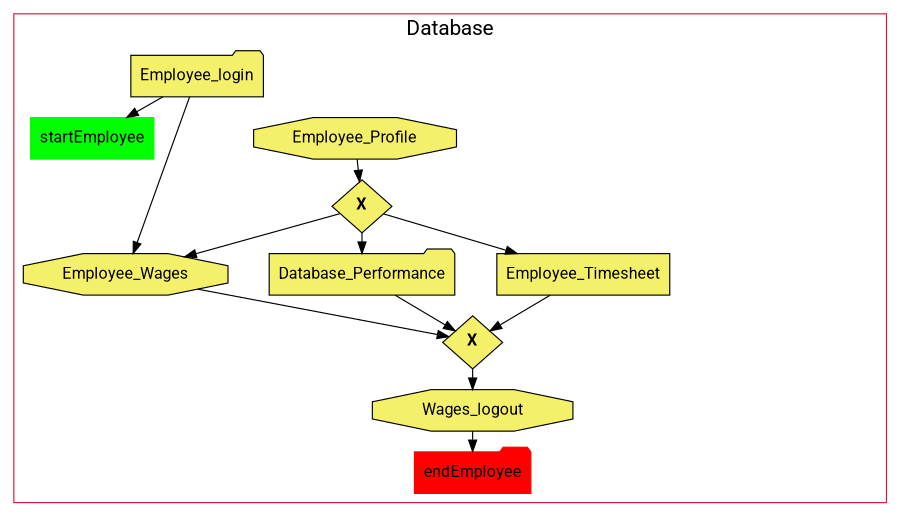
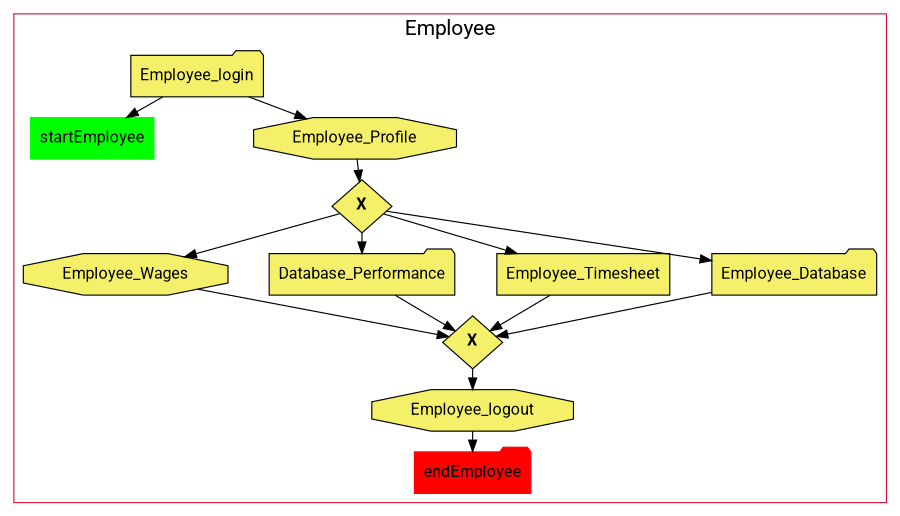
(450, 30) -> (450, 30)
(163, 170) -> (272, 106)
none -> (794, 274)
(473, 410) -> (473, 410)
